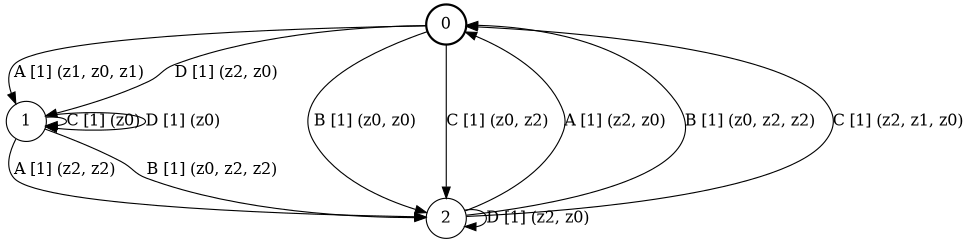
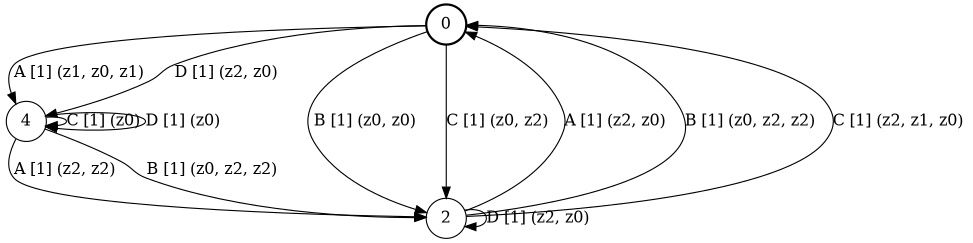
(26, 121) -> (26, 121)
